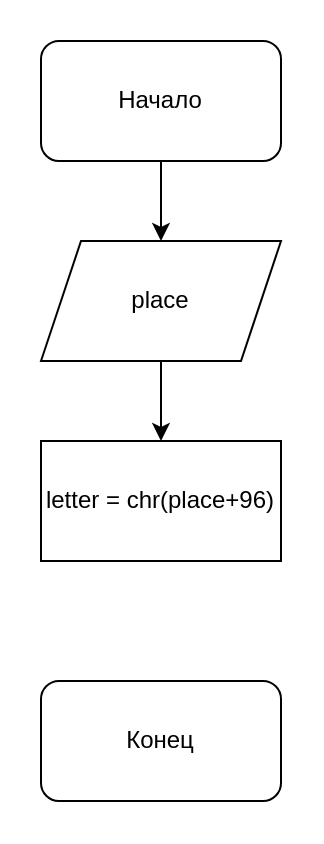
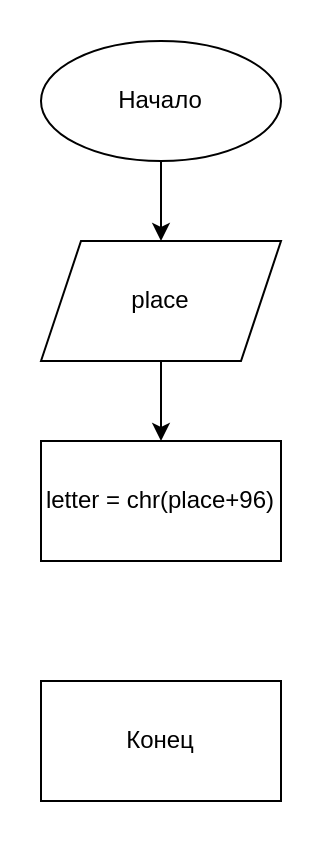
(161, 101) -> (161, 101)
(161, 741) -> (161, 741)
